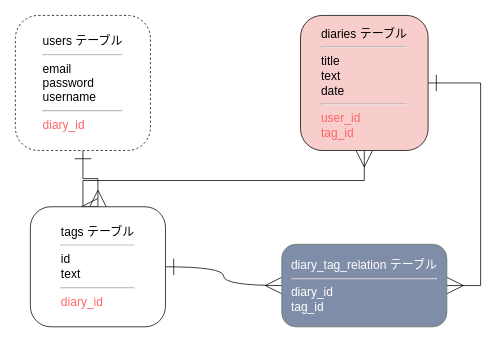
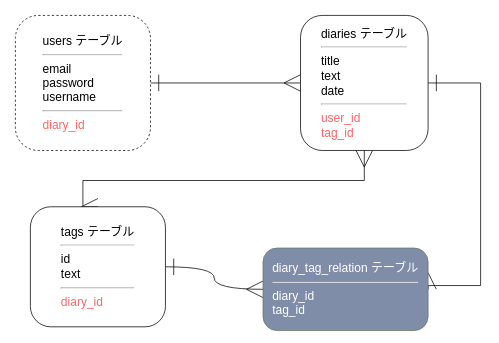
(364, 83) -> (364, 83)
(90, 179) -> (225, 83)
(364, 285) -> (345, 289)
